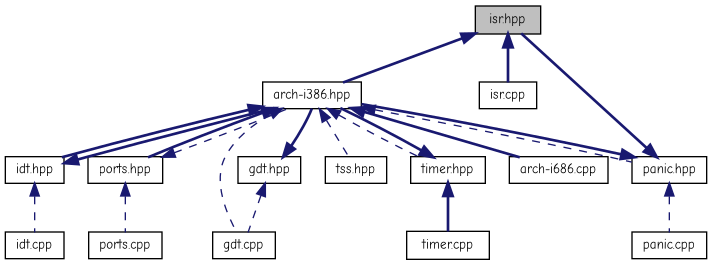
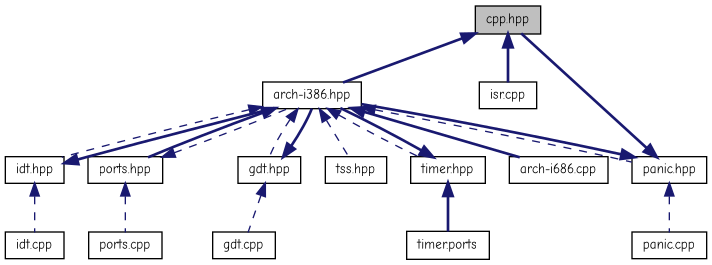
(508, 20) -> (508, 20)
(155, 133) -> (155, 133)
(222, 165) -> (279, 138)
(448, 245) -> (448, 245)
